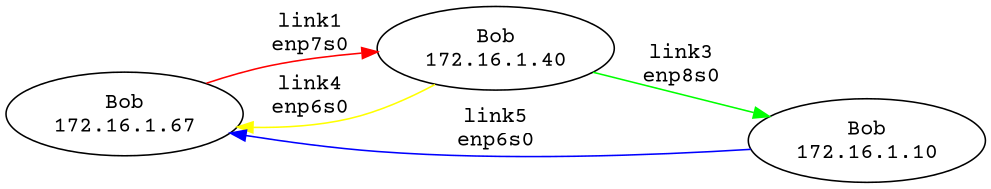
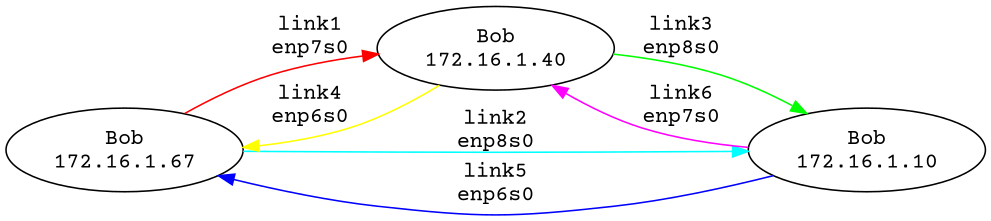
none -> (654, 131)
none -> (488, 152)
